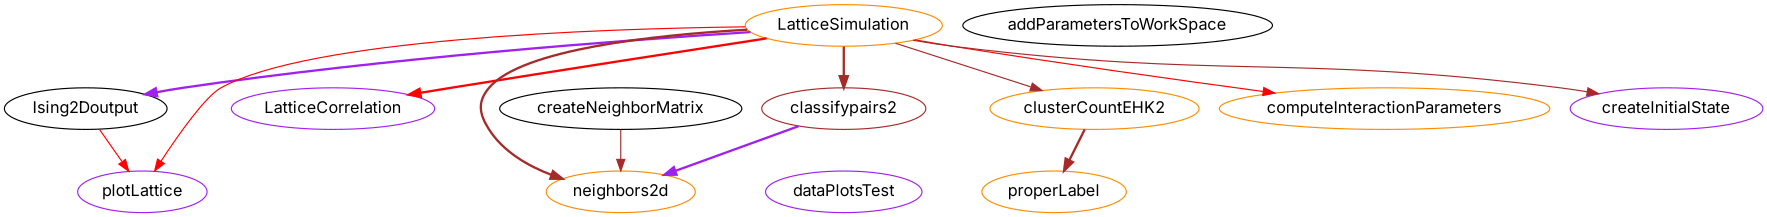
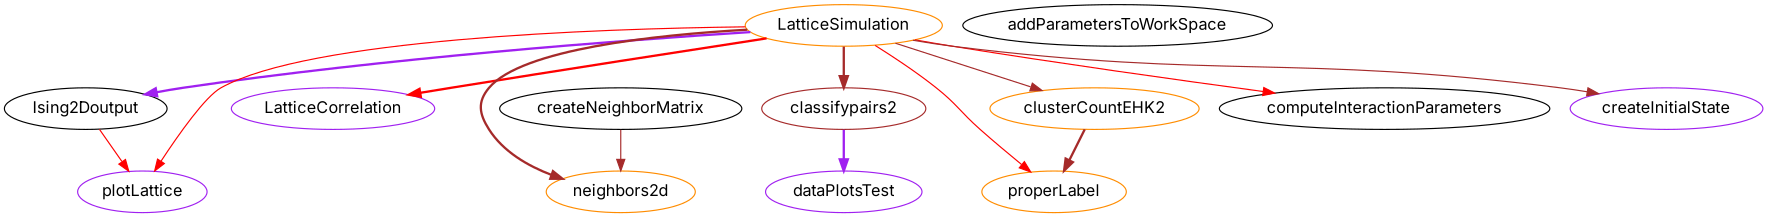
none -> (951, 101)
(1385, 109) -> (1385, 109)
(737, 148) -> (844, 145)
